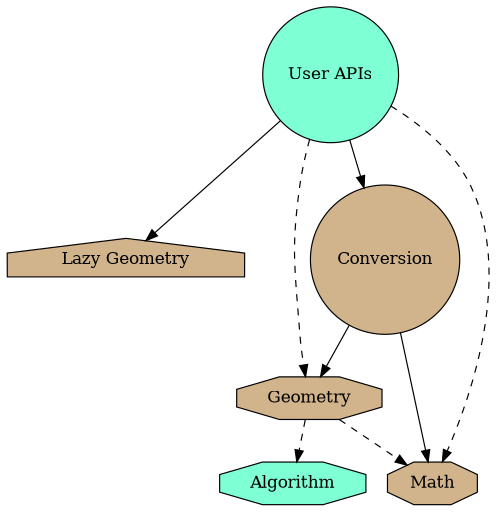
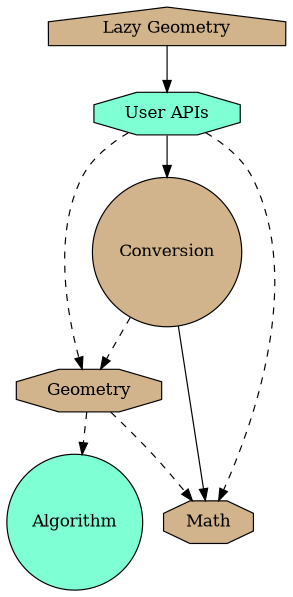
(331, 75) -> (167, 114)
(218, 177) -> (167, 63)
(338, 346) -> (118, 338)
(293, 483) -> (75, 522)
